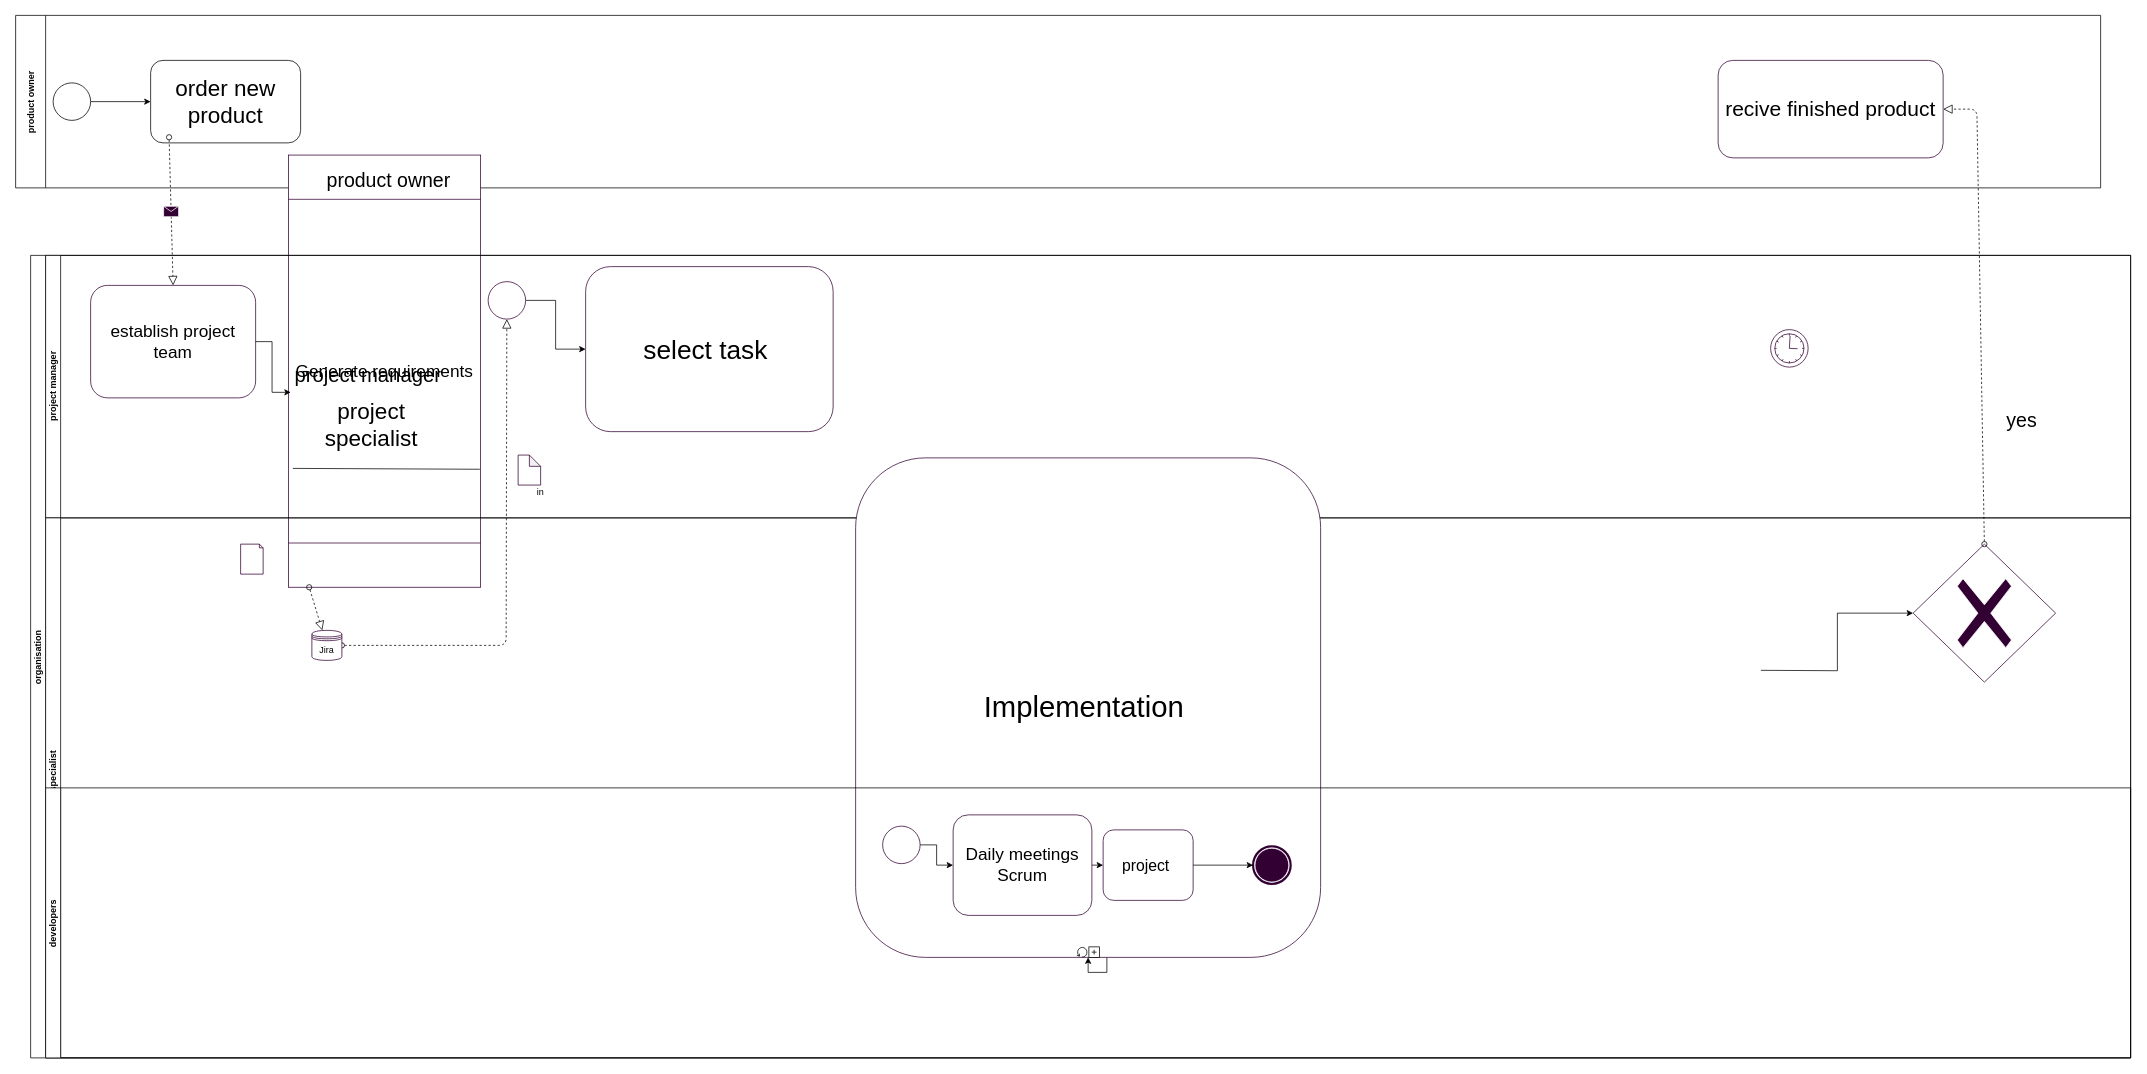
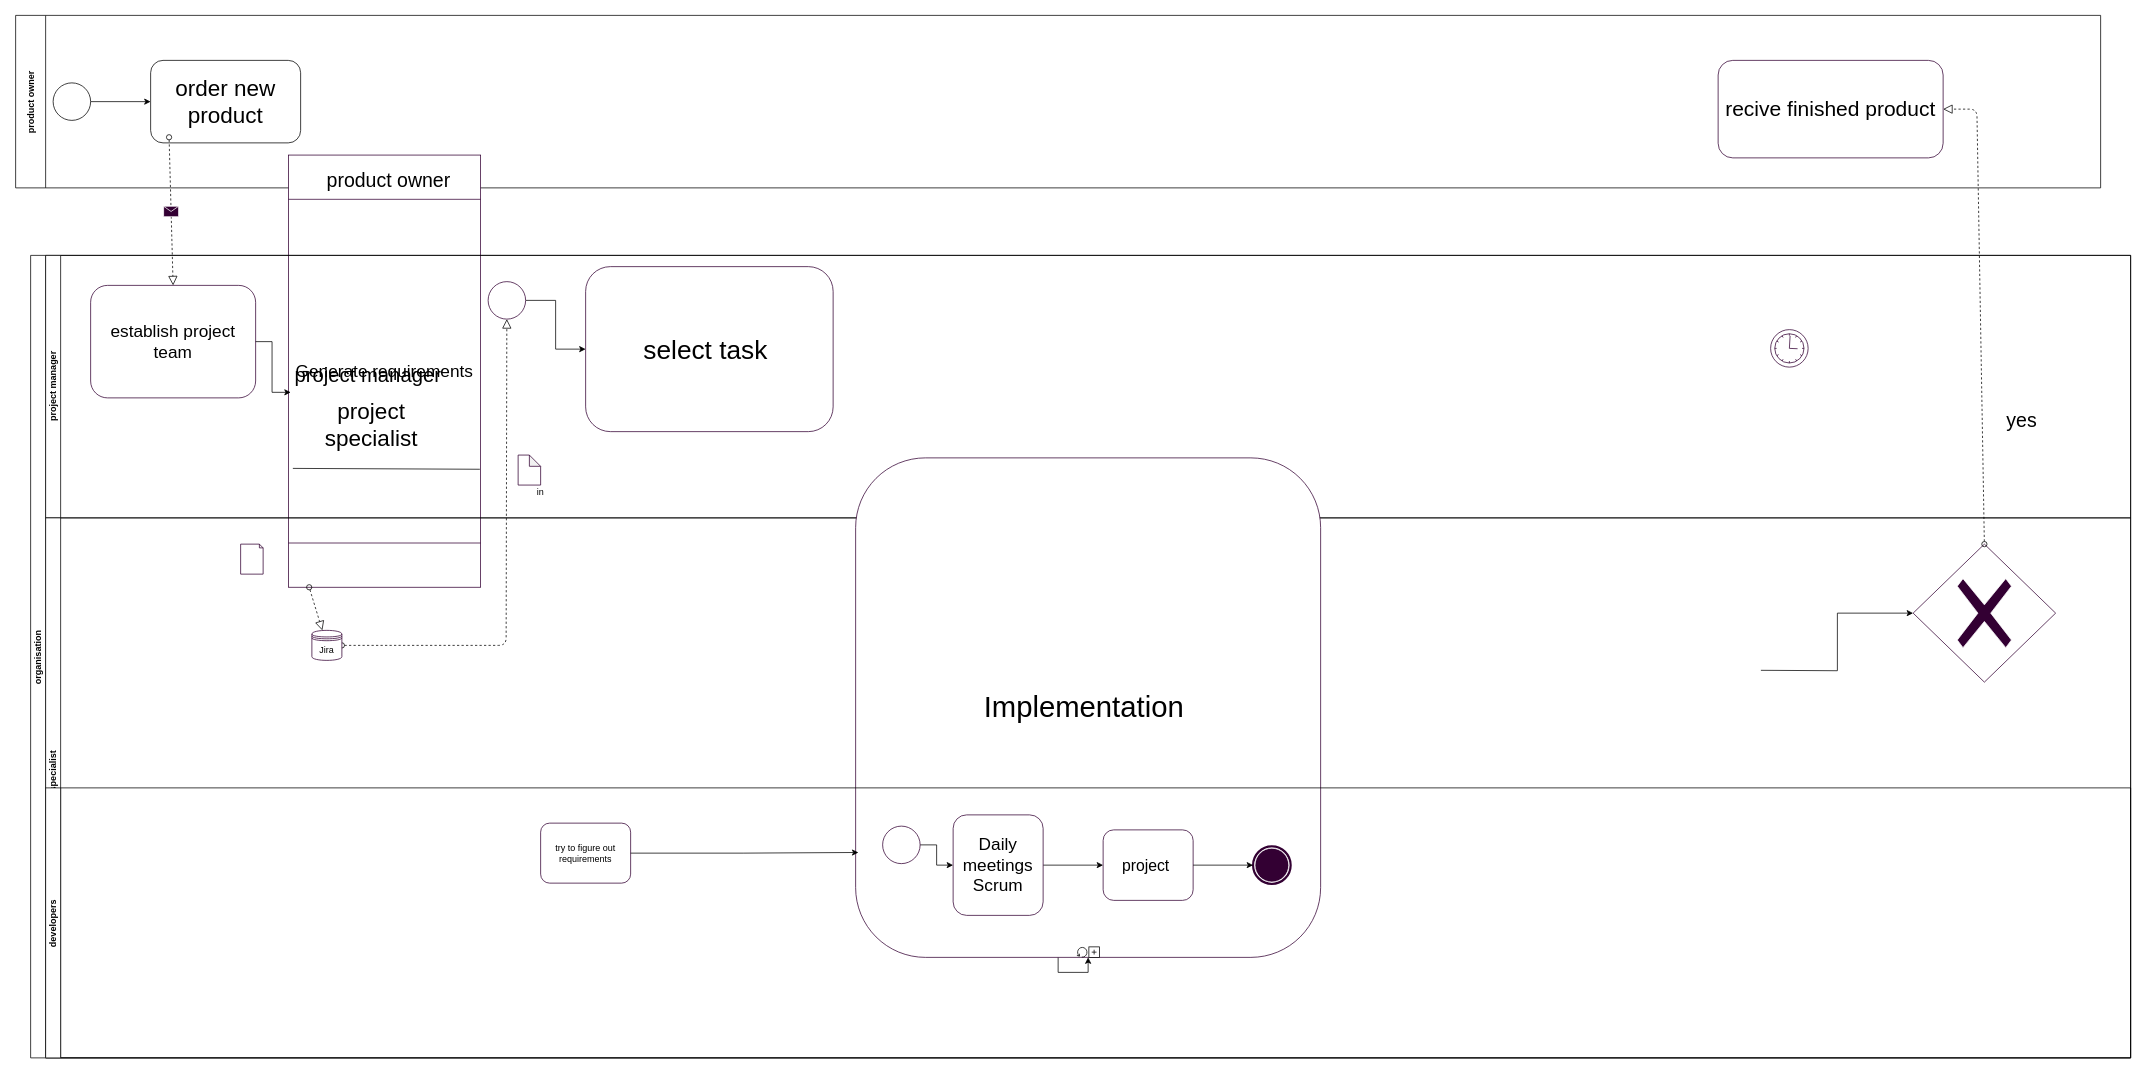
none -> (585, 853)
none -> (822, 853)
(1022, 865) -> (998, 865)
